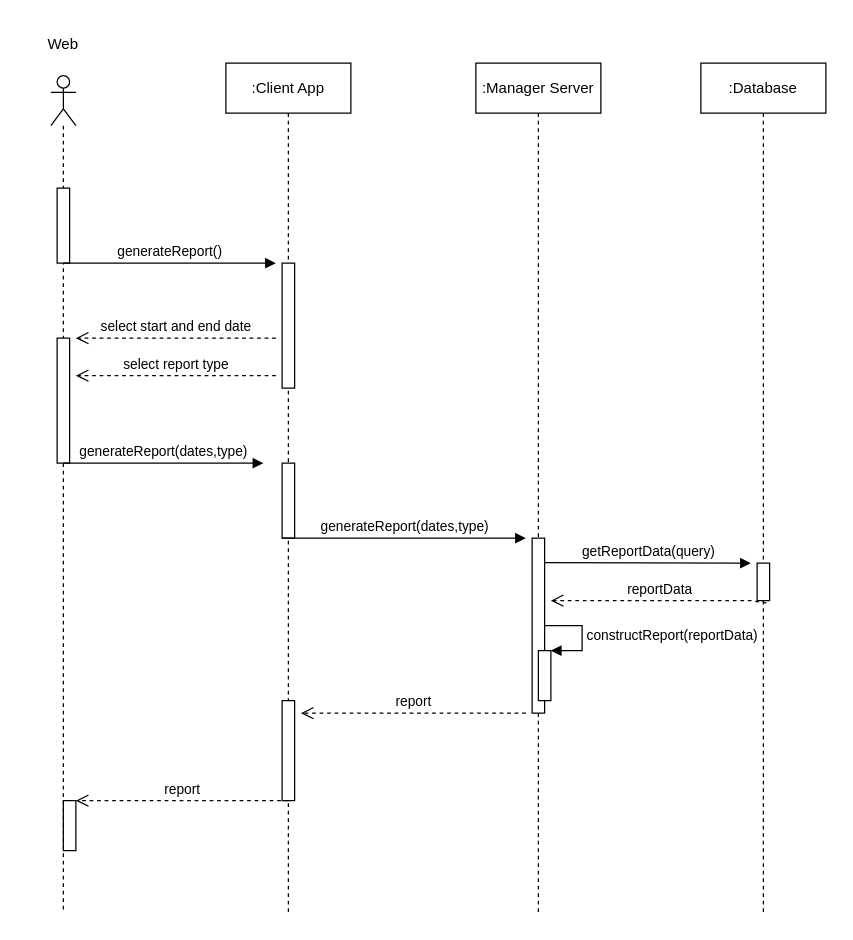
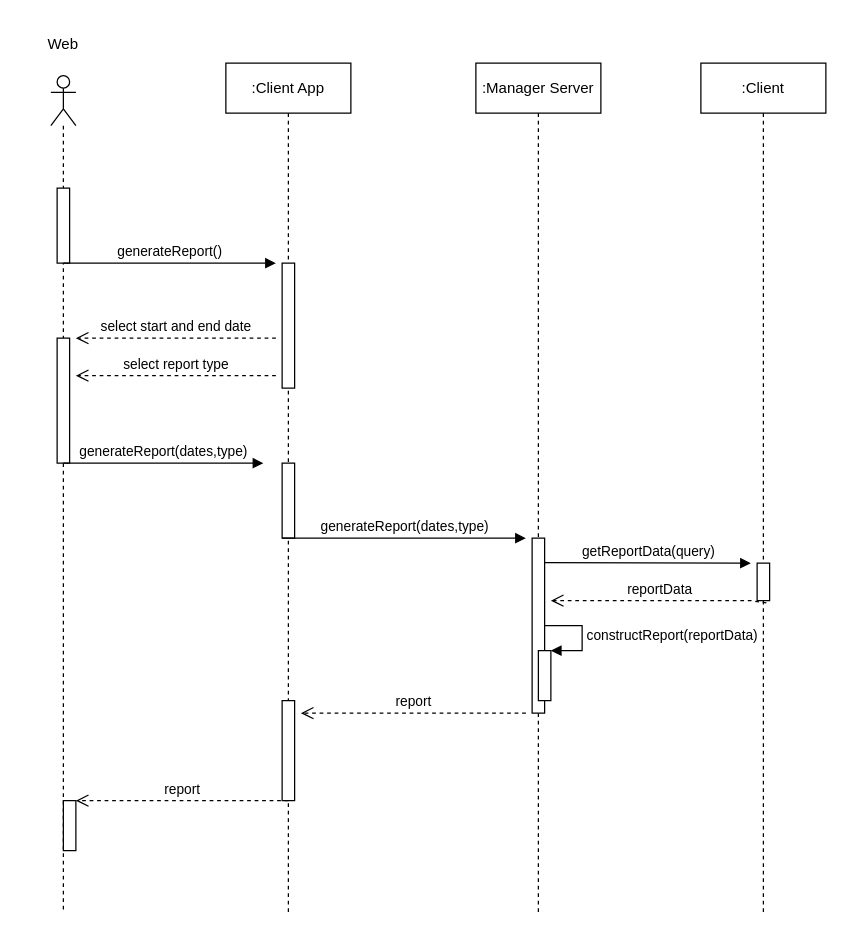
(763, 88) -> (763, 88)
